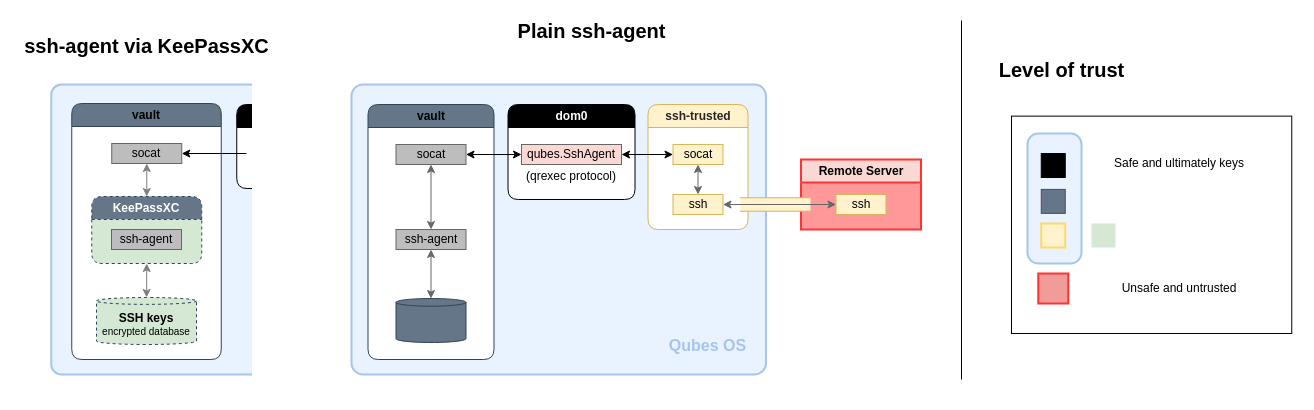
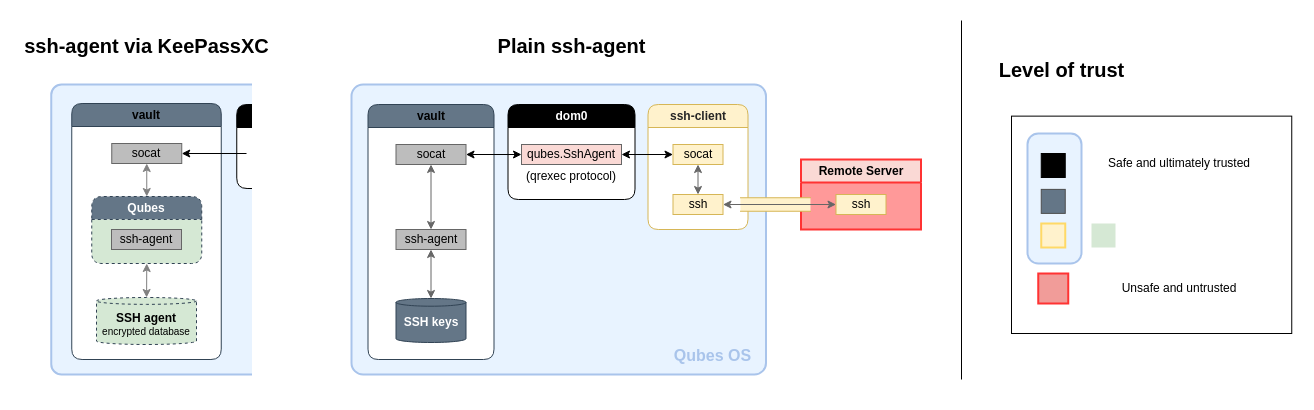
(592, 31) -> (572, 46)
(699, 117) -> (699, 117)
(1180, 164) -> (1180, 164)
(147, 209) -> (147, 209)
none -> (431, 323)
(147, 325) -> (147, 325)
(708, 346) -> (713, 356)
